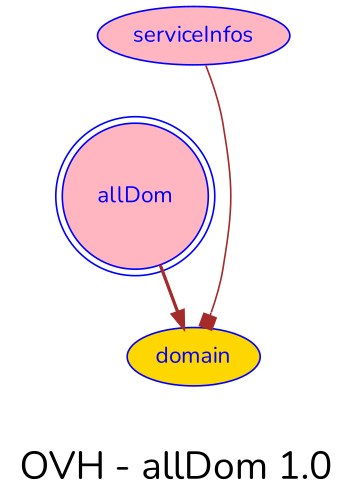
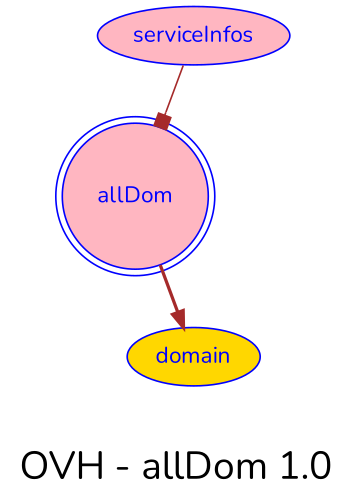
(231, 188) -> (175, 89)
